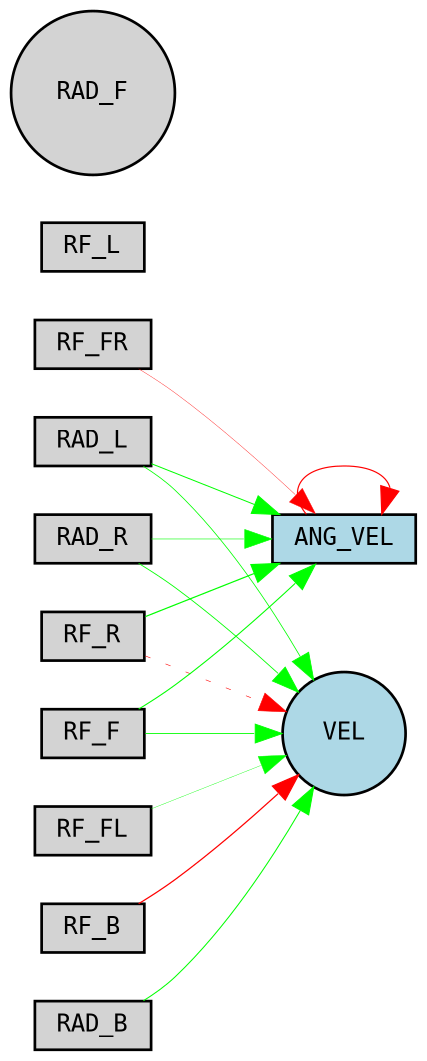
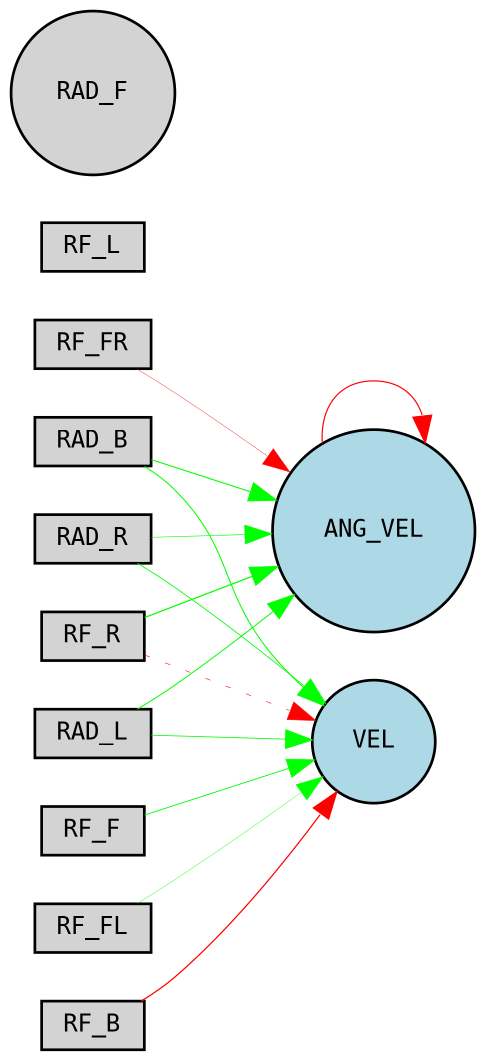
(344, 539) -> (374, 531)
(220, 650) -> (201, 476)
